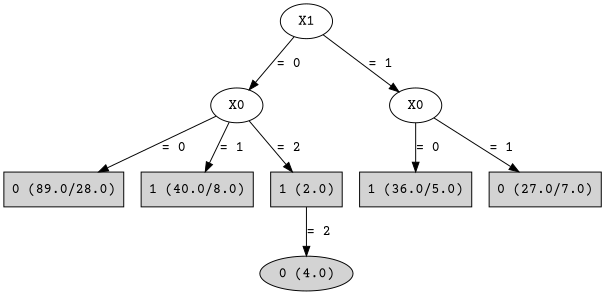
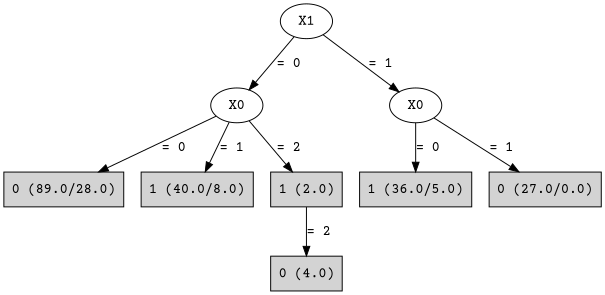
(545, 189) -> (545, 189)
(306, 274) -> (306, 274)
